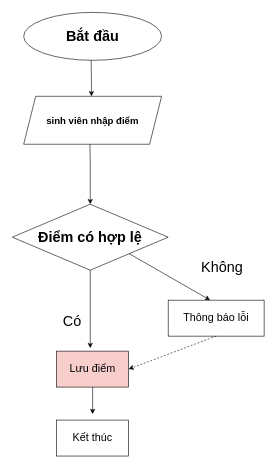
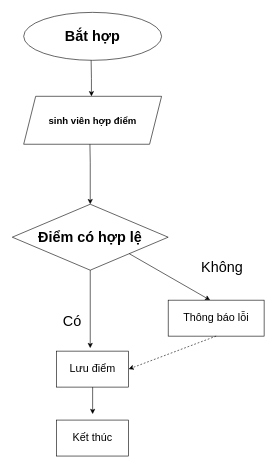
(93, 36) -> (93, 36)
(93, 120) -> (93, 120)
(93, 369) -> (93, 369)
